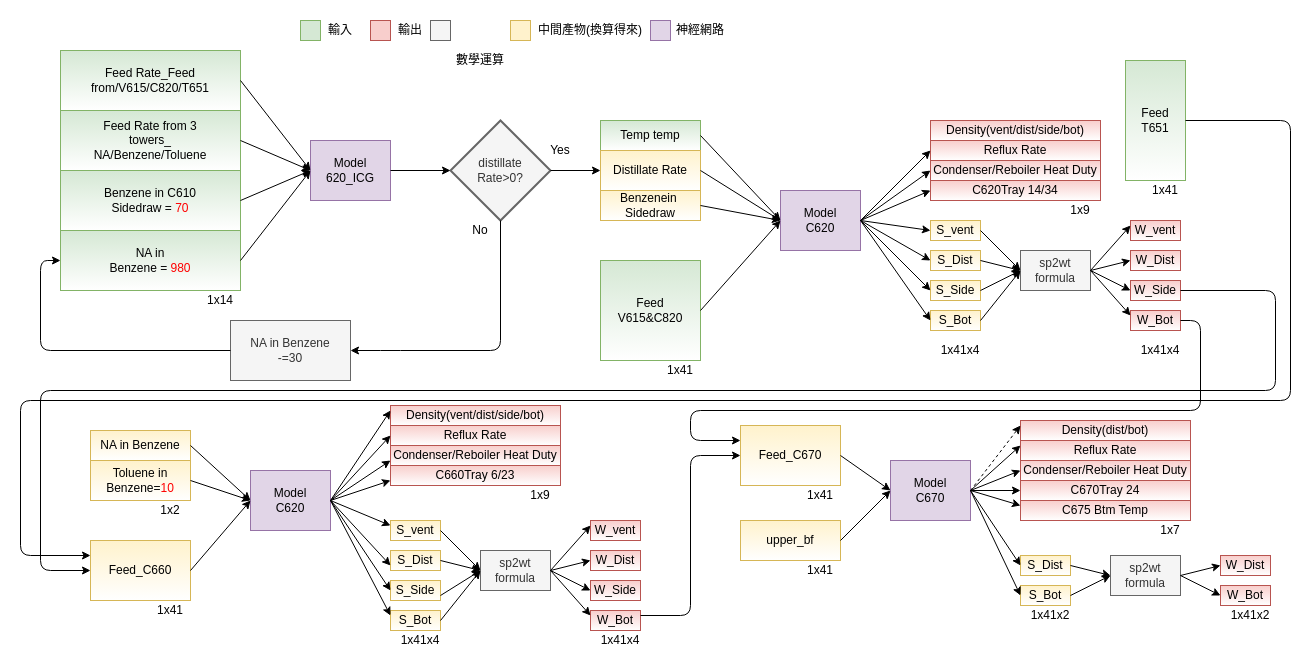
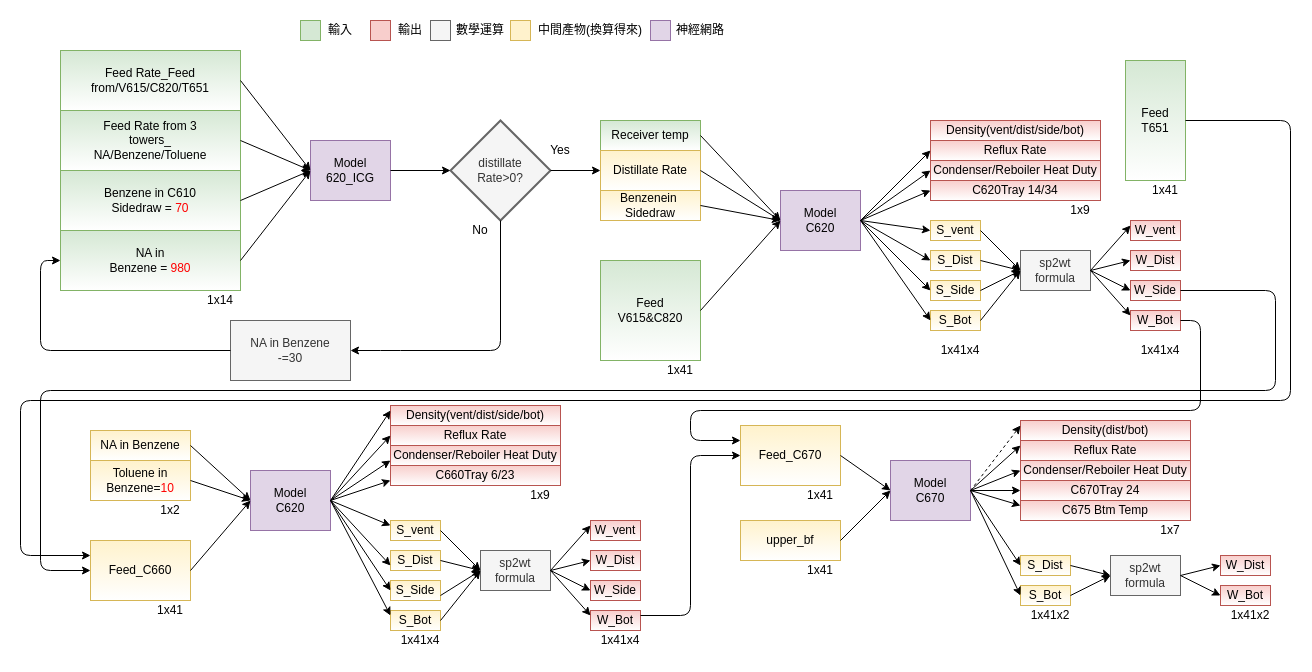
(481, 61) -> (481, 31)
(651, 136) -> (651, 136)
